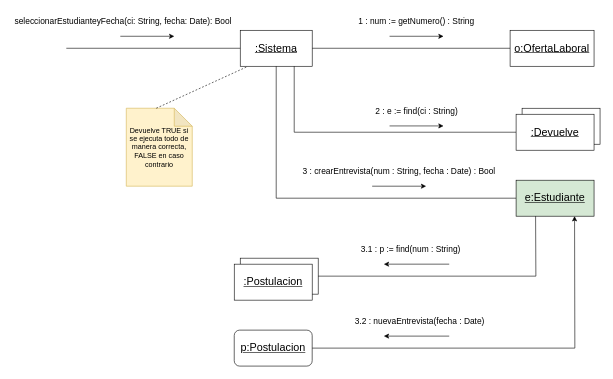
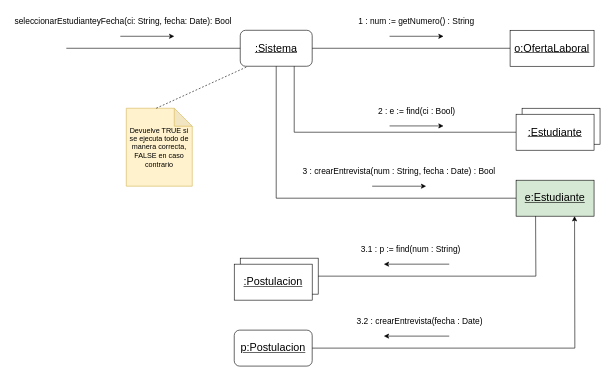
(276, 48) -> (276, 48)
(417, 111) -> (417, 111)
(555, 132) -> (555, 132)
(420, 321) -> (420, 321)
